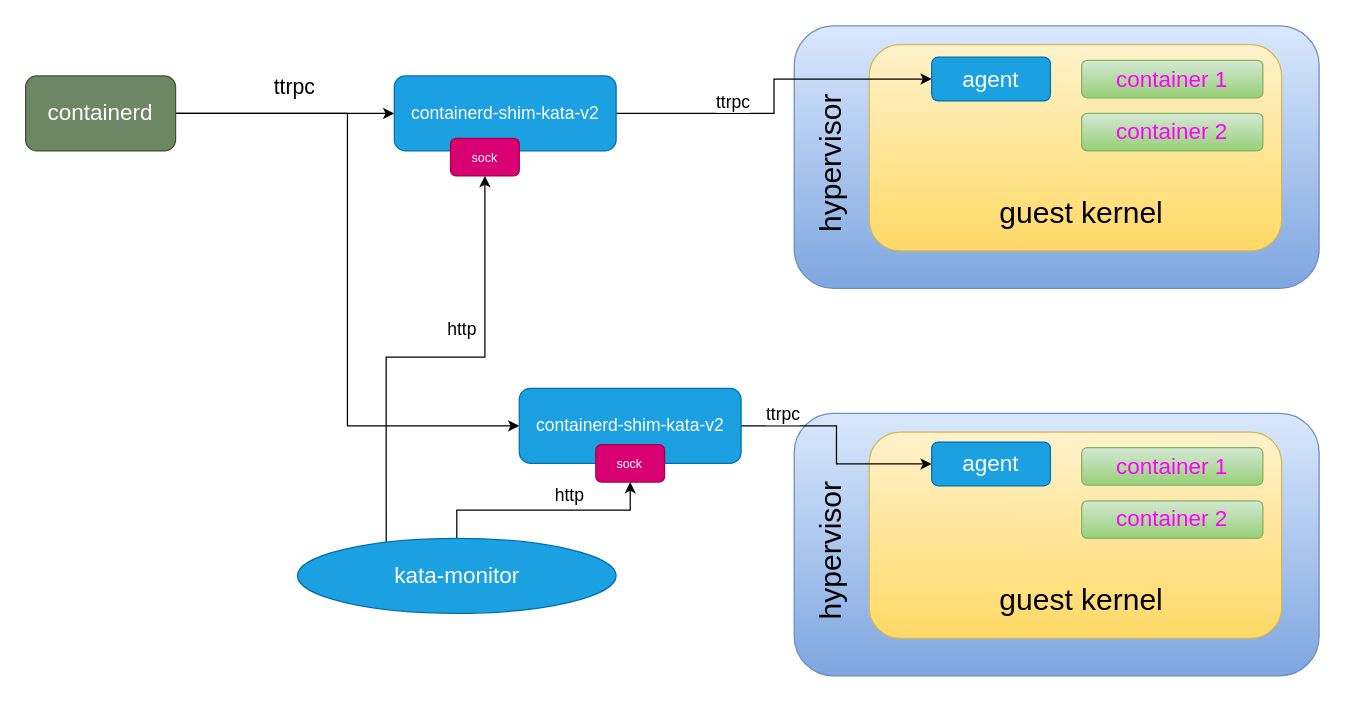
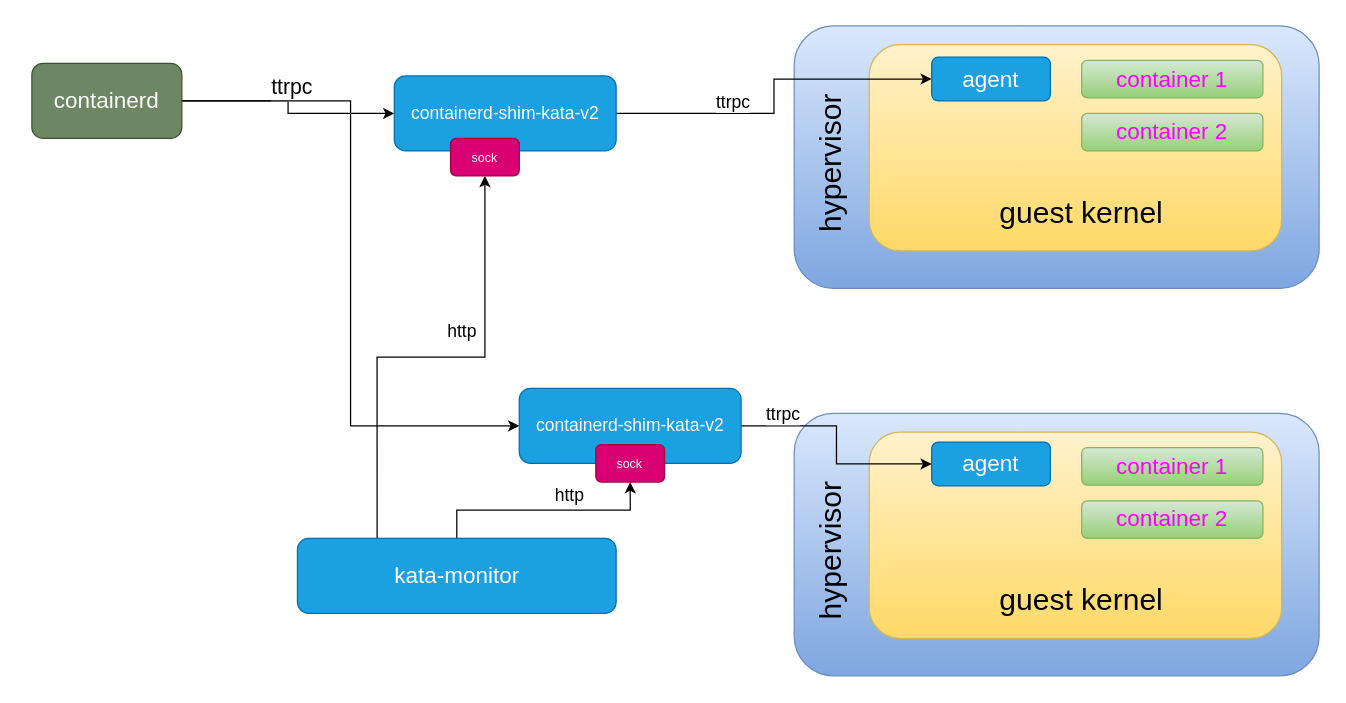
(101, 113) -> (107, 101)
(457, 576) -> (457, 576)
